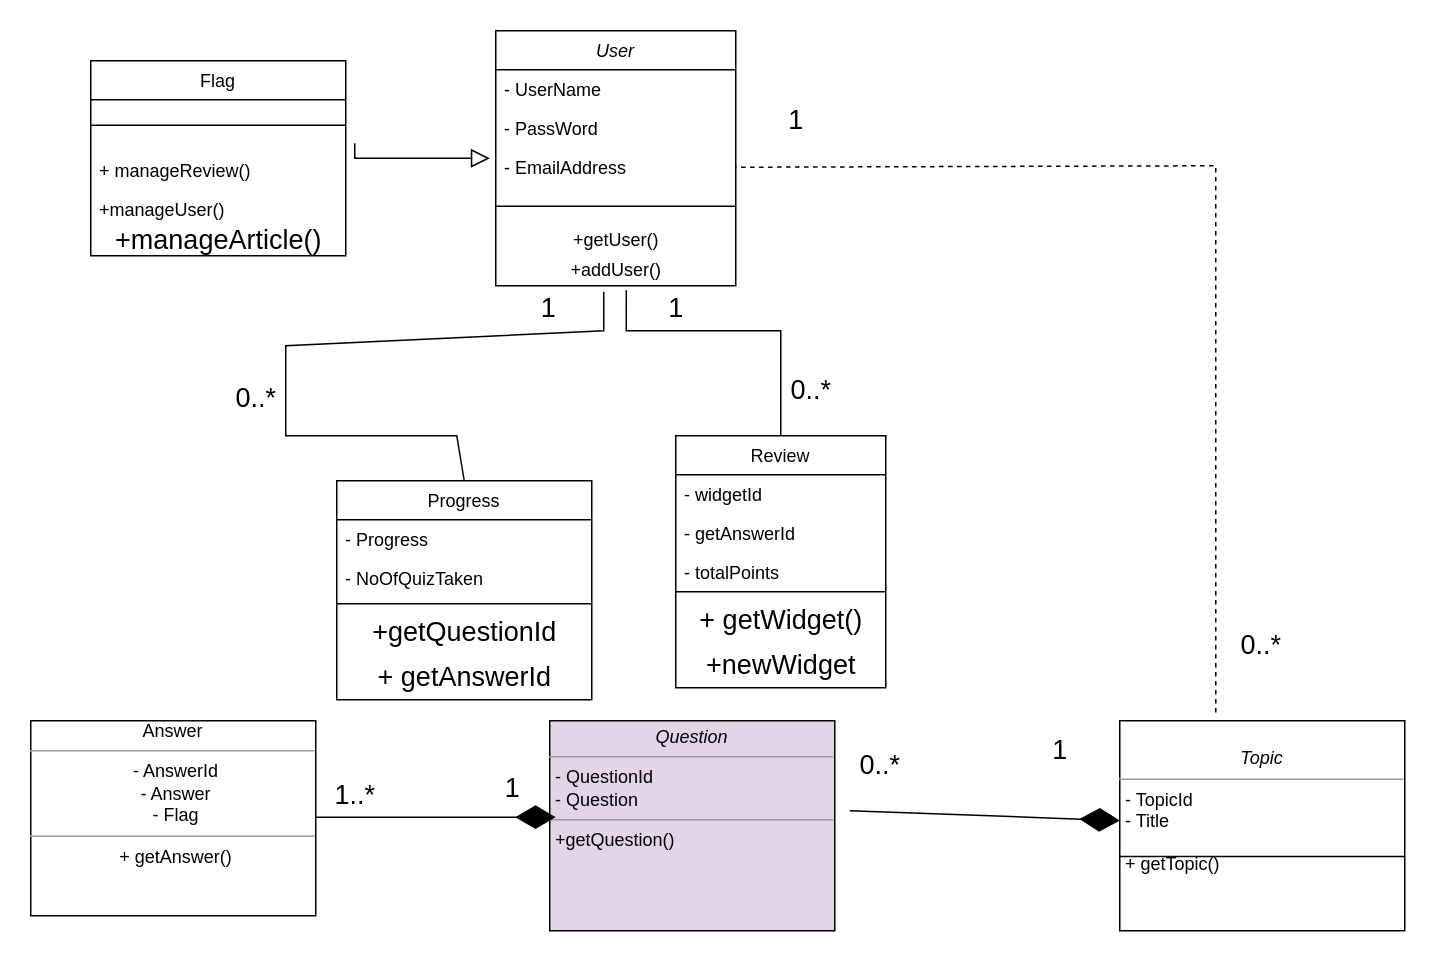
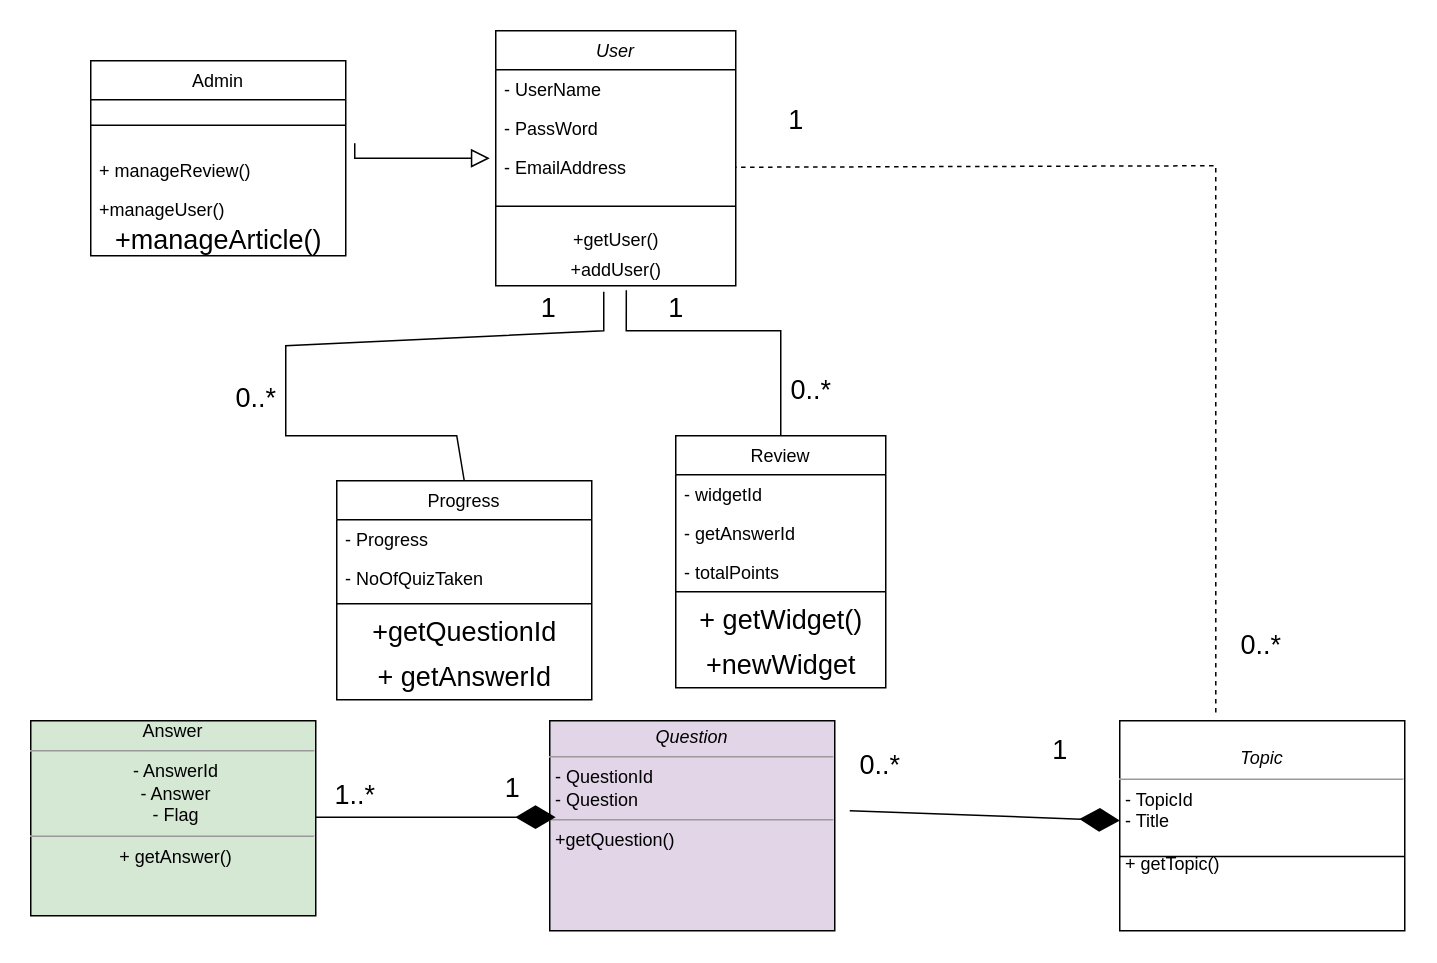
(218, 81) -> (218, 81)
(173, 818) -> (173, 818)
